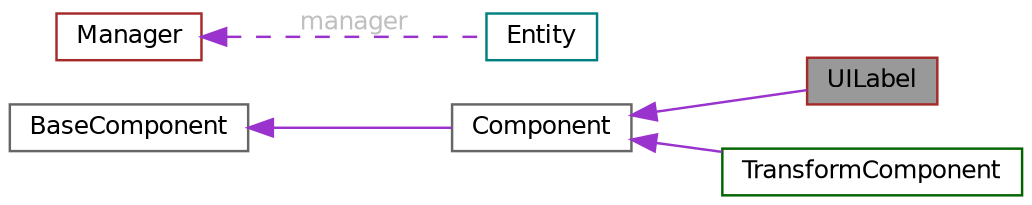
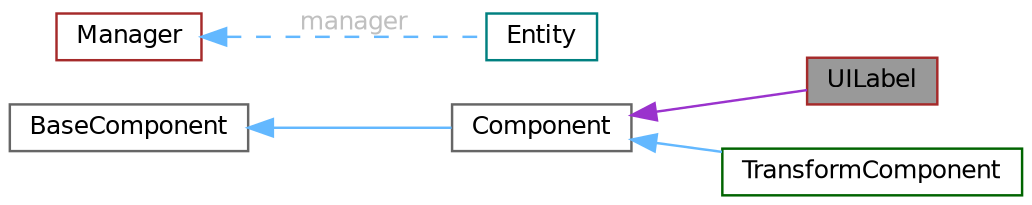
(356, 37) -> (356, 37)
(362, 128) -> (362, 128)
(689, 147) -> (689, 147)
